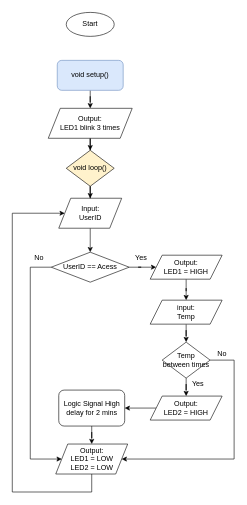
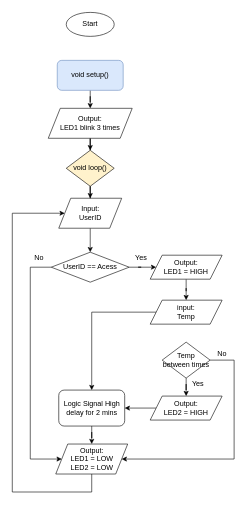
(186, 333) -> (92, 384)
